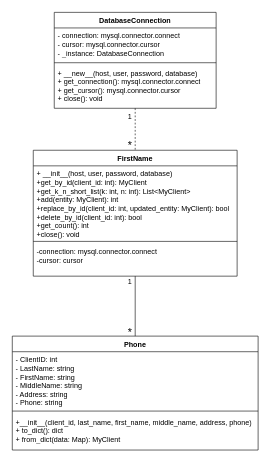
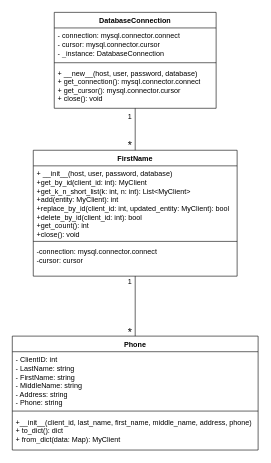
(135, 129) -> (135, 129)
